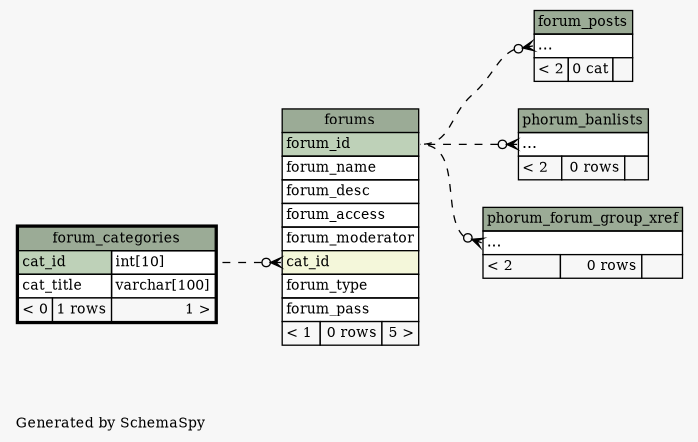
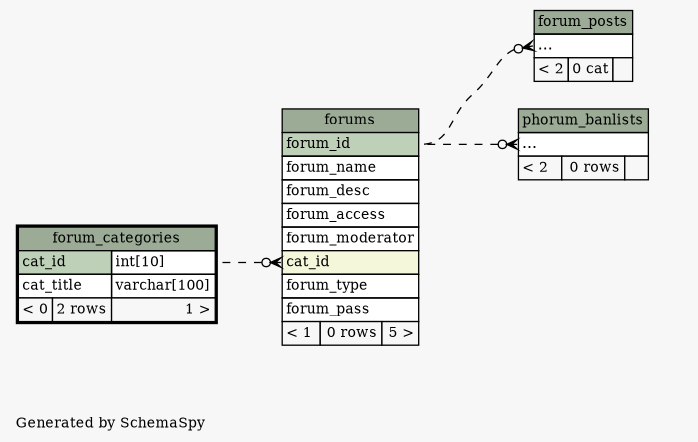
(583, 243) -> none
(82, 309) -> (82, 309)
